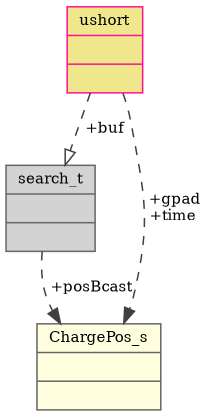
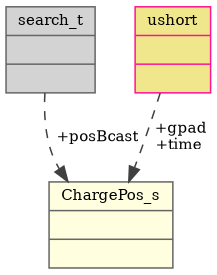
(80, 122) -> none
